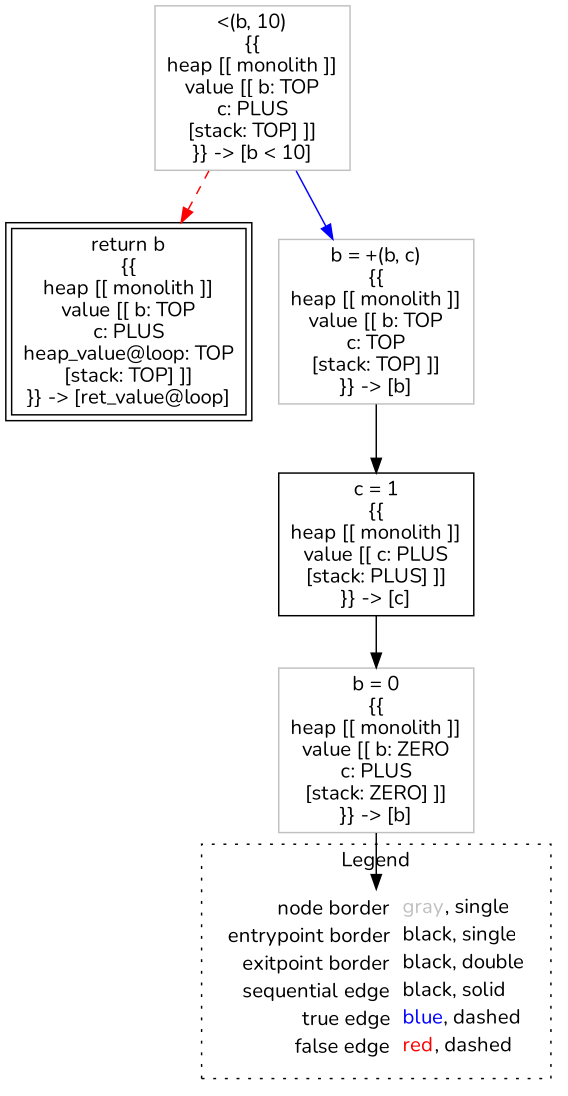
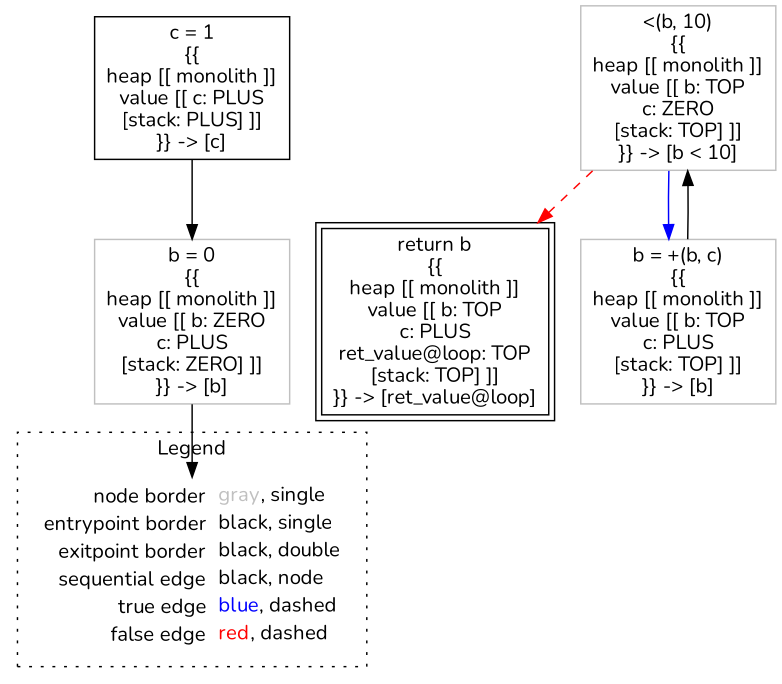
(253, 109) -> (678, 109)
(376, 343) -> (678, 343)
(129, 354) -> (435, 354)
(376, 431) -> (688, 212)
(479, 990) -> (296, 578)
